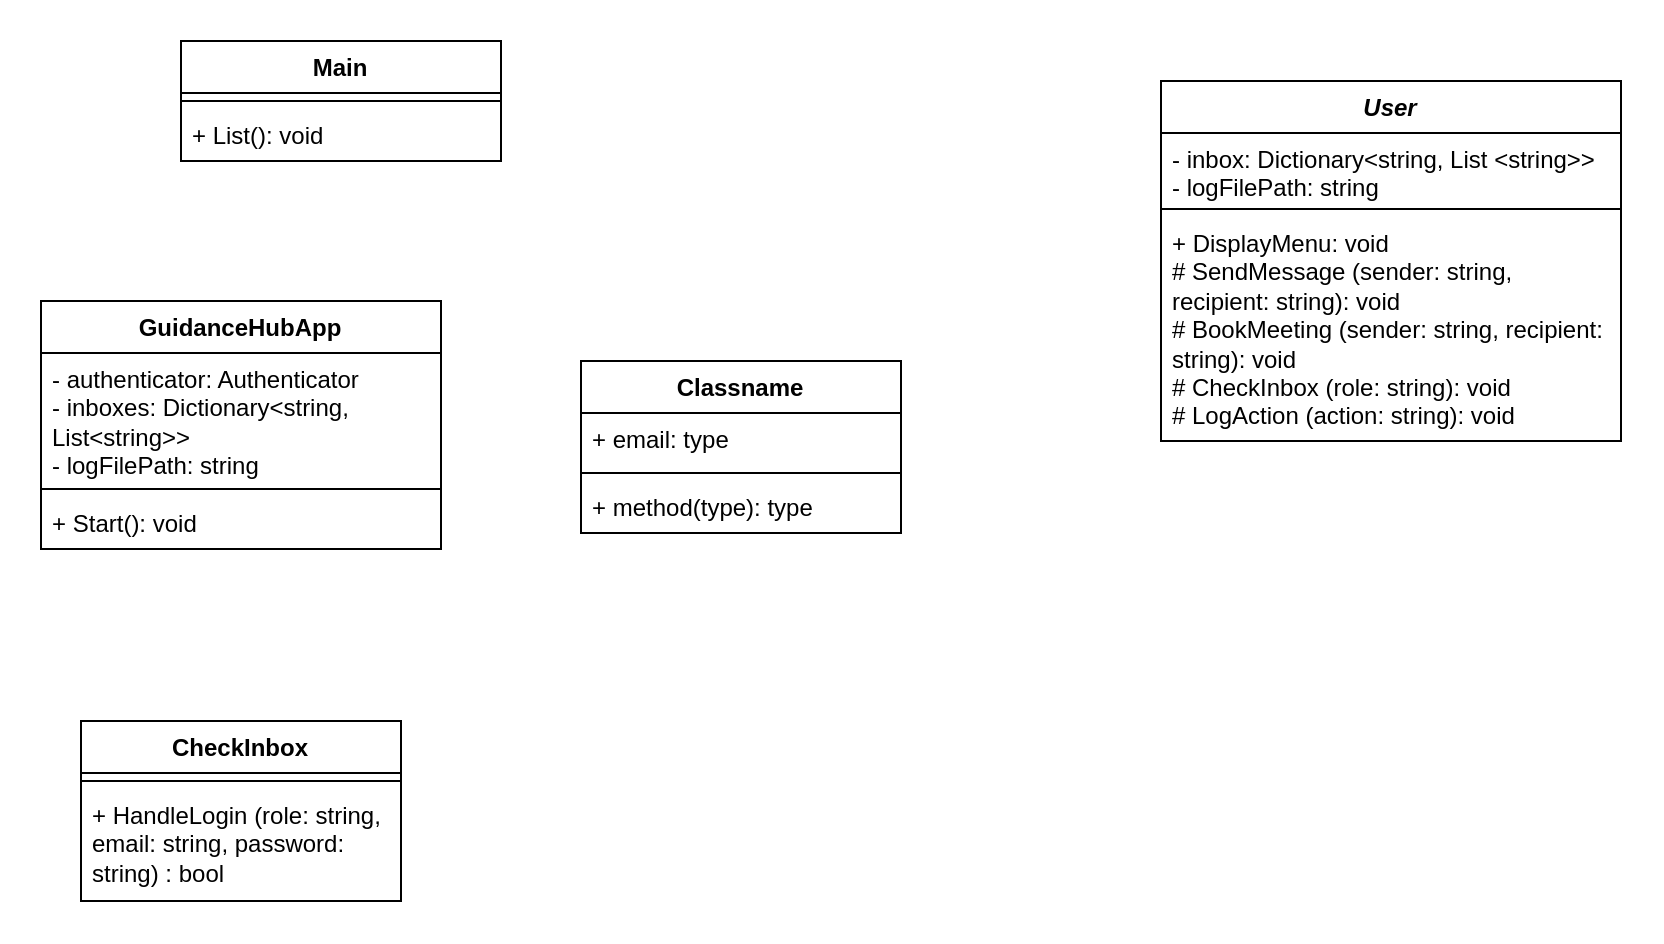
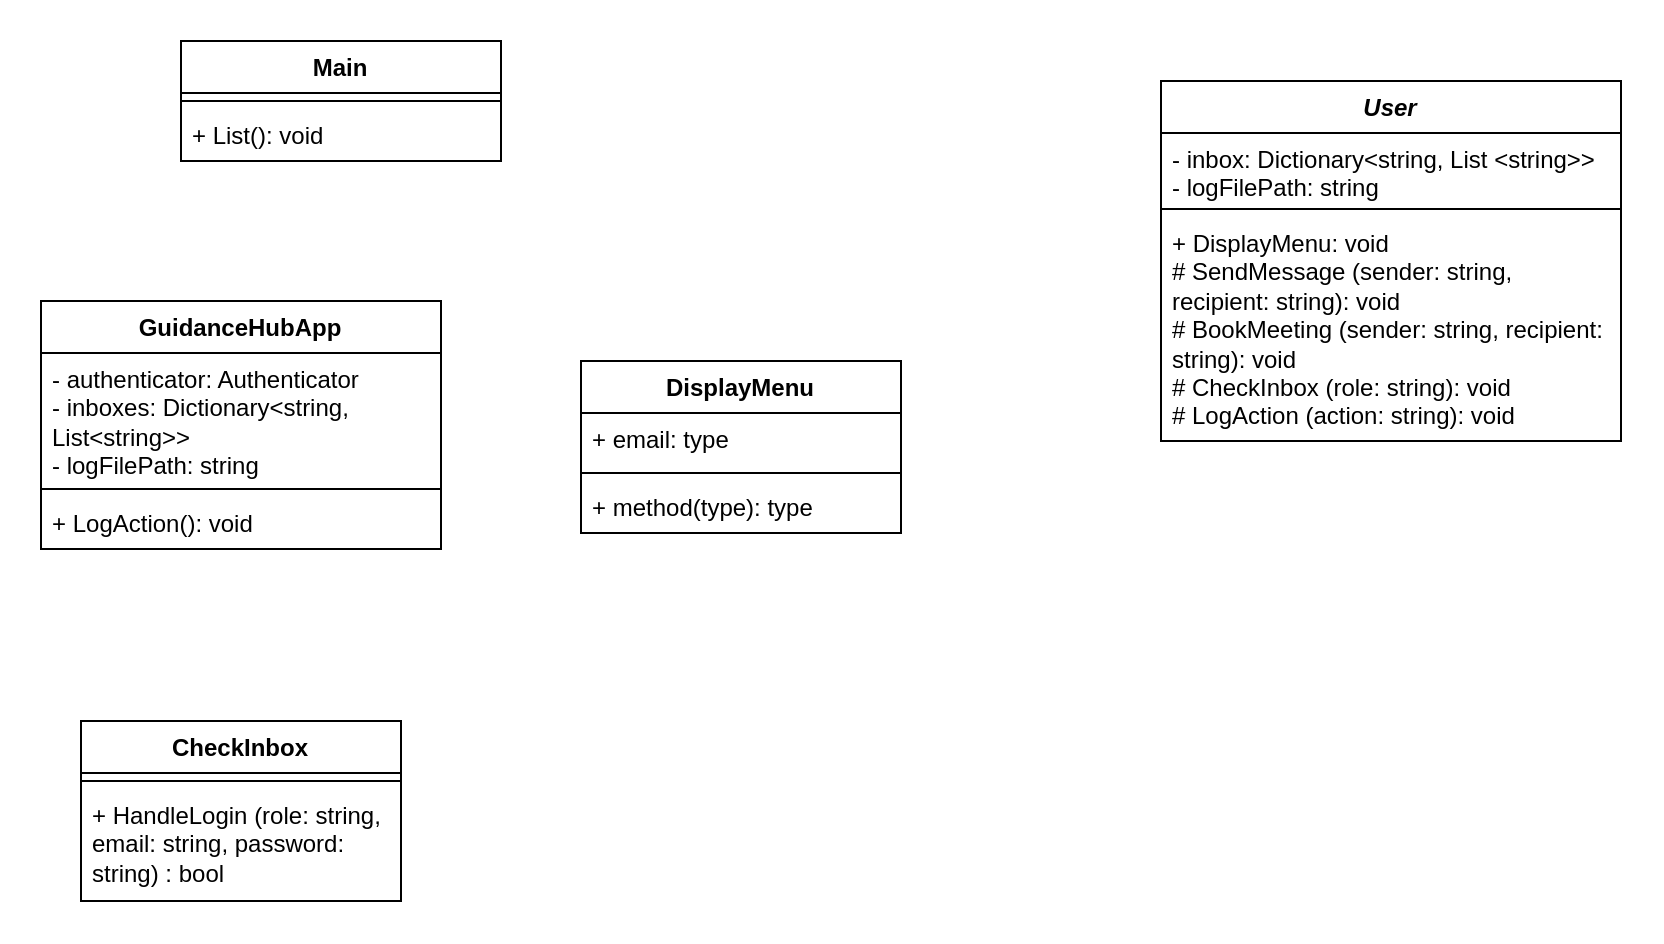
(741, 389) -> (741, 389)
(144, 525) -> (168, 525)
